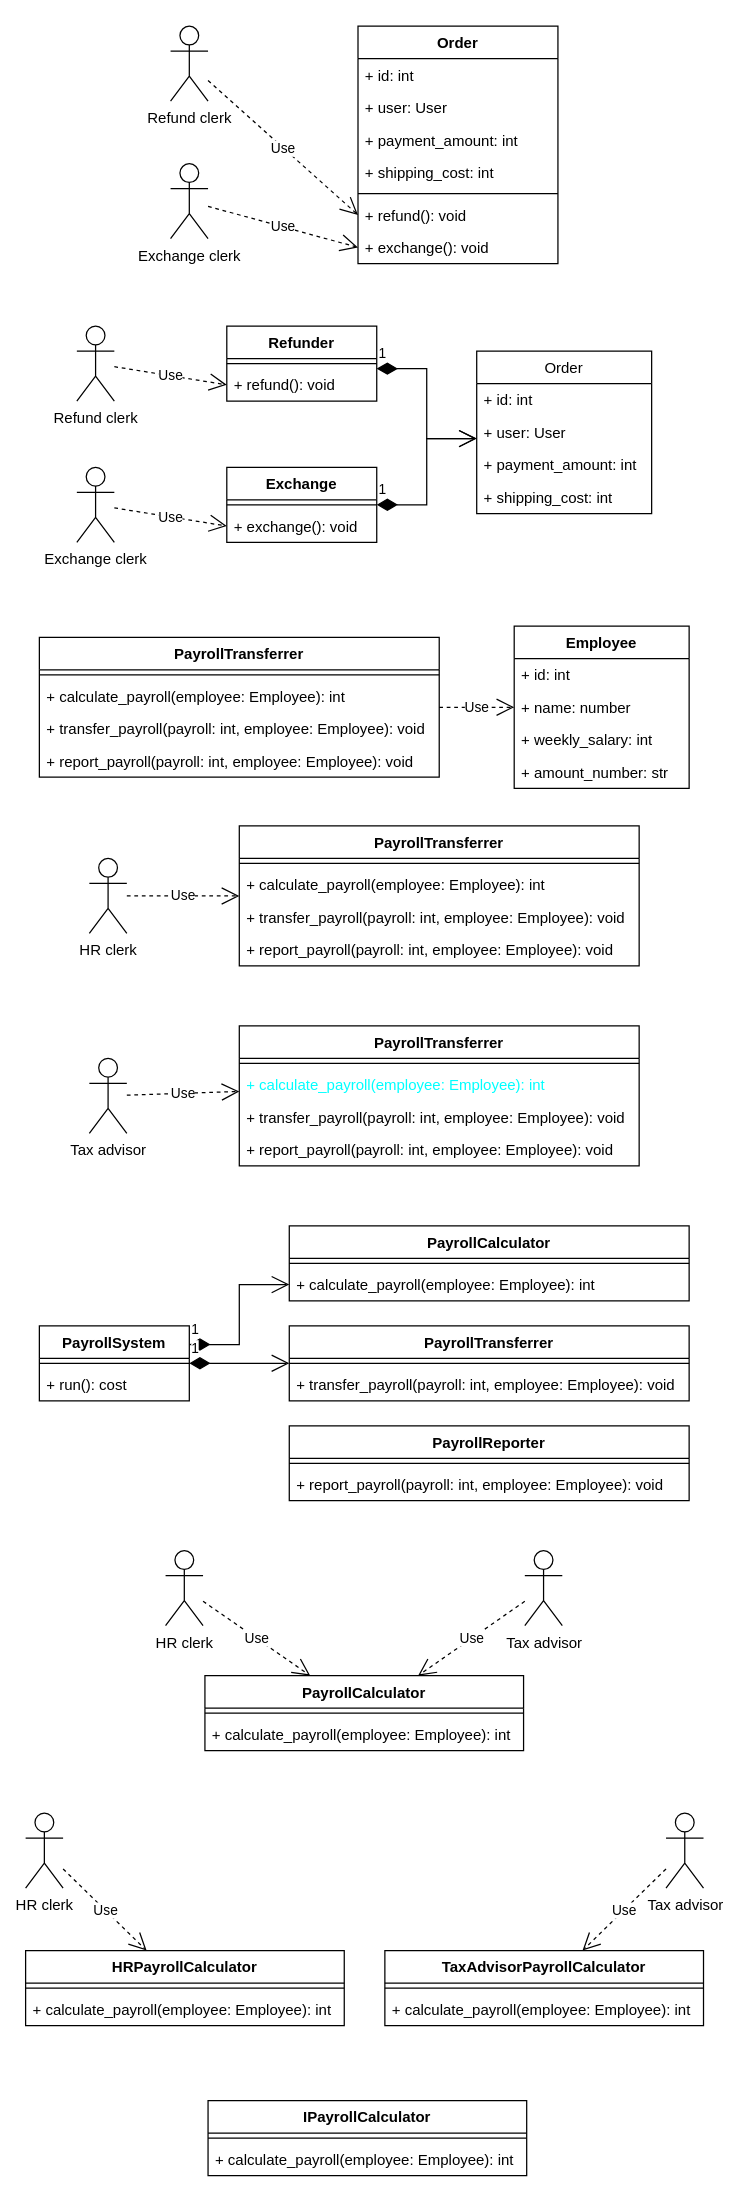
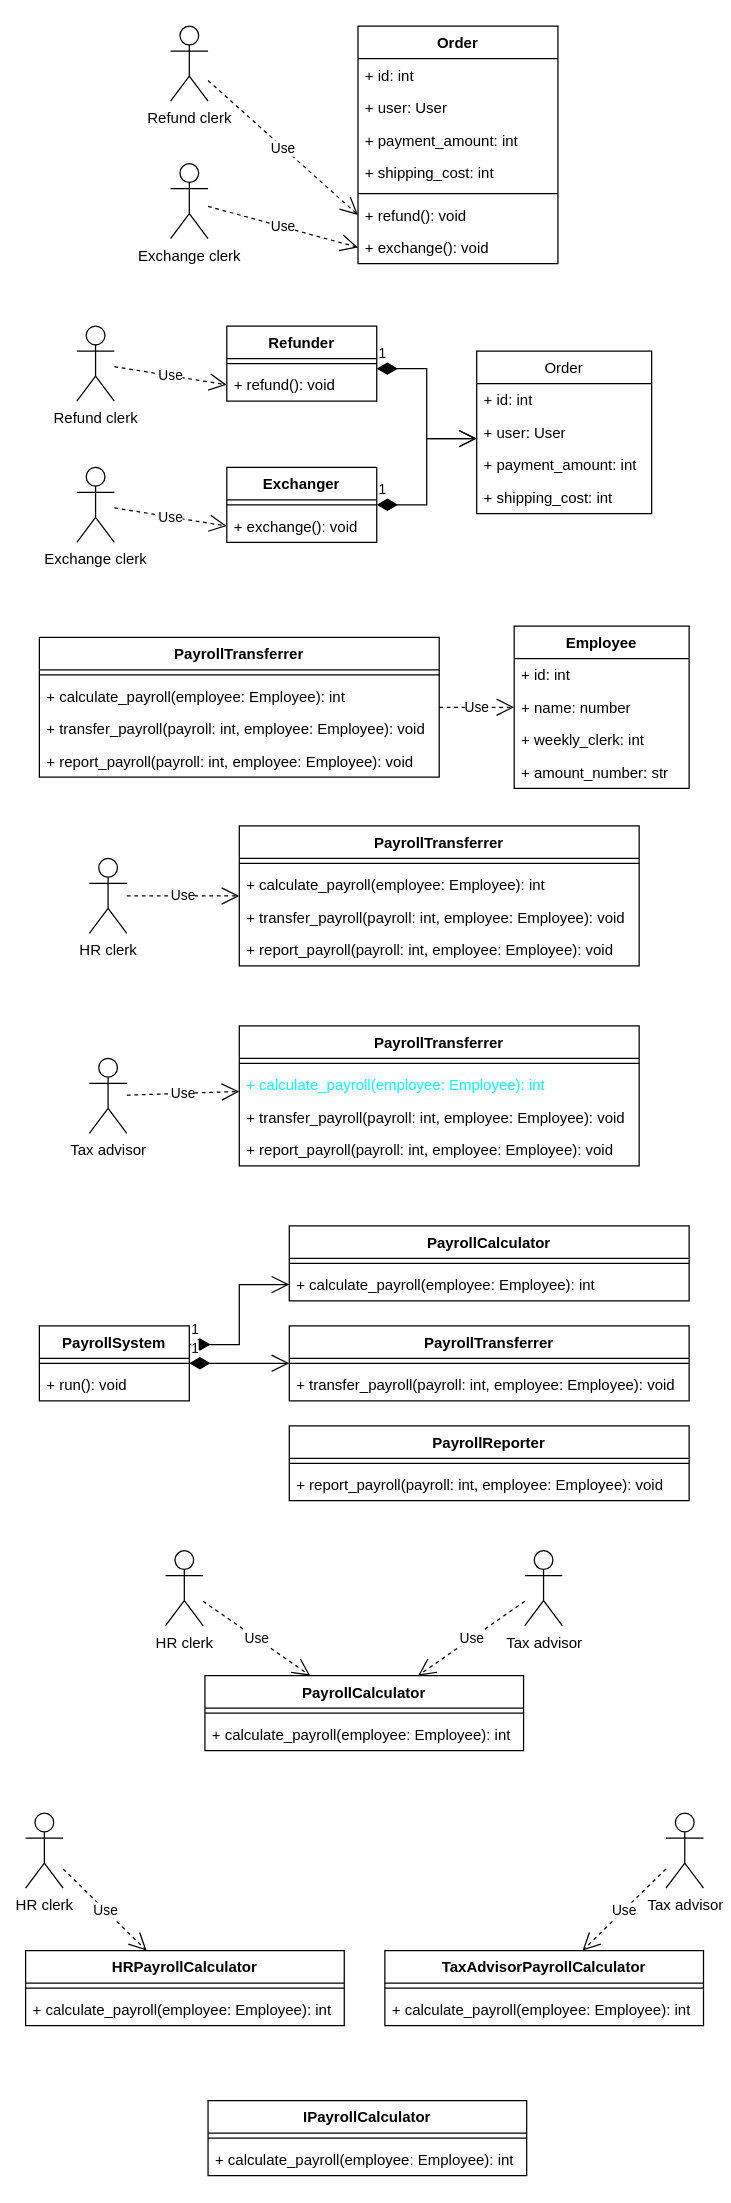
(301, 484) -> (301, 484)
(594, 740) -> (589, 740)
(95, 1385) -> (93, 1385)
